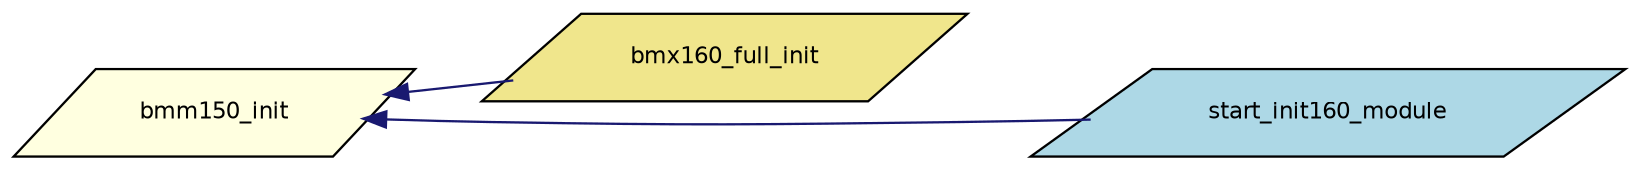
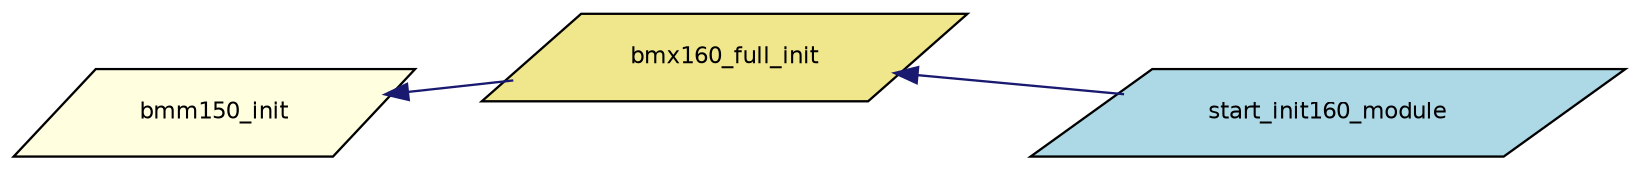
(739, 124) -> (1021, 85)
